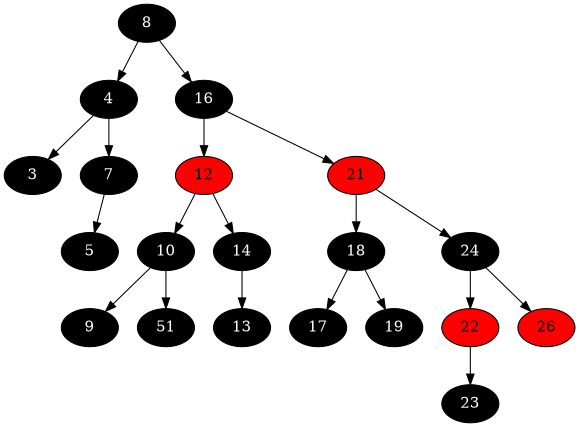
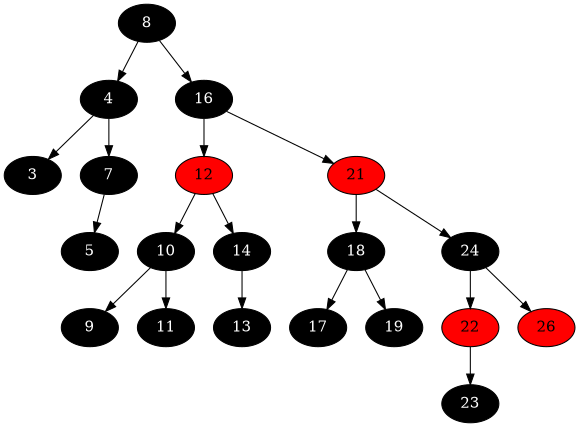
(166, 328) -> (166, 328)
